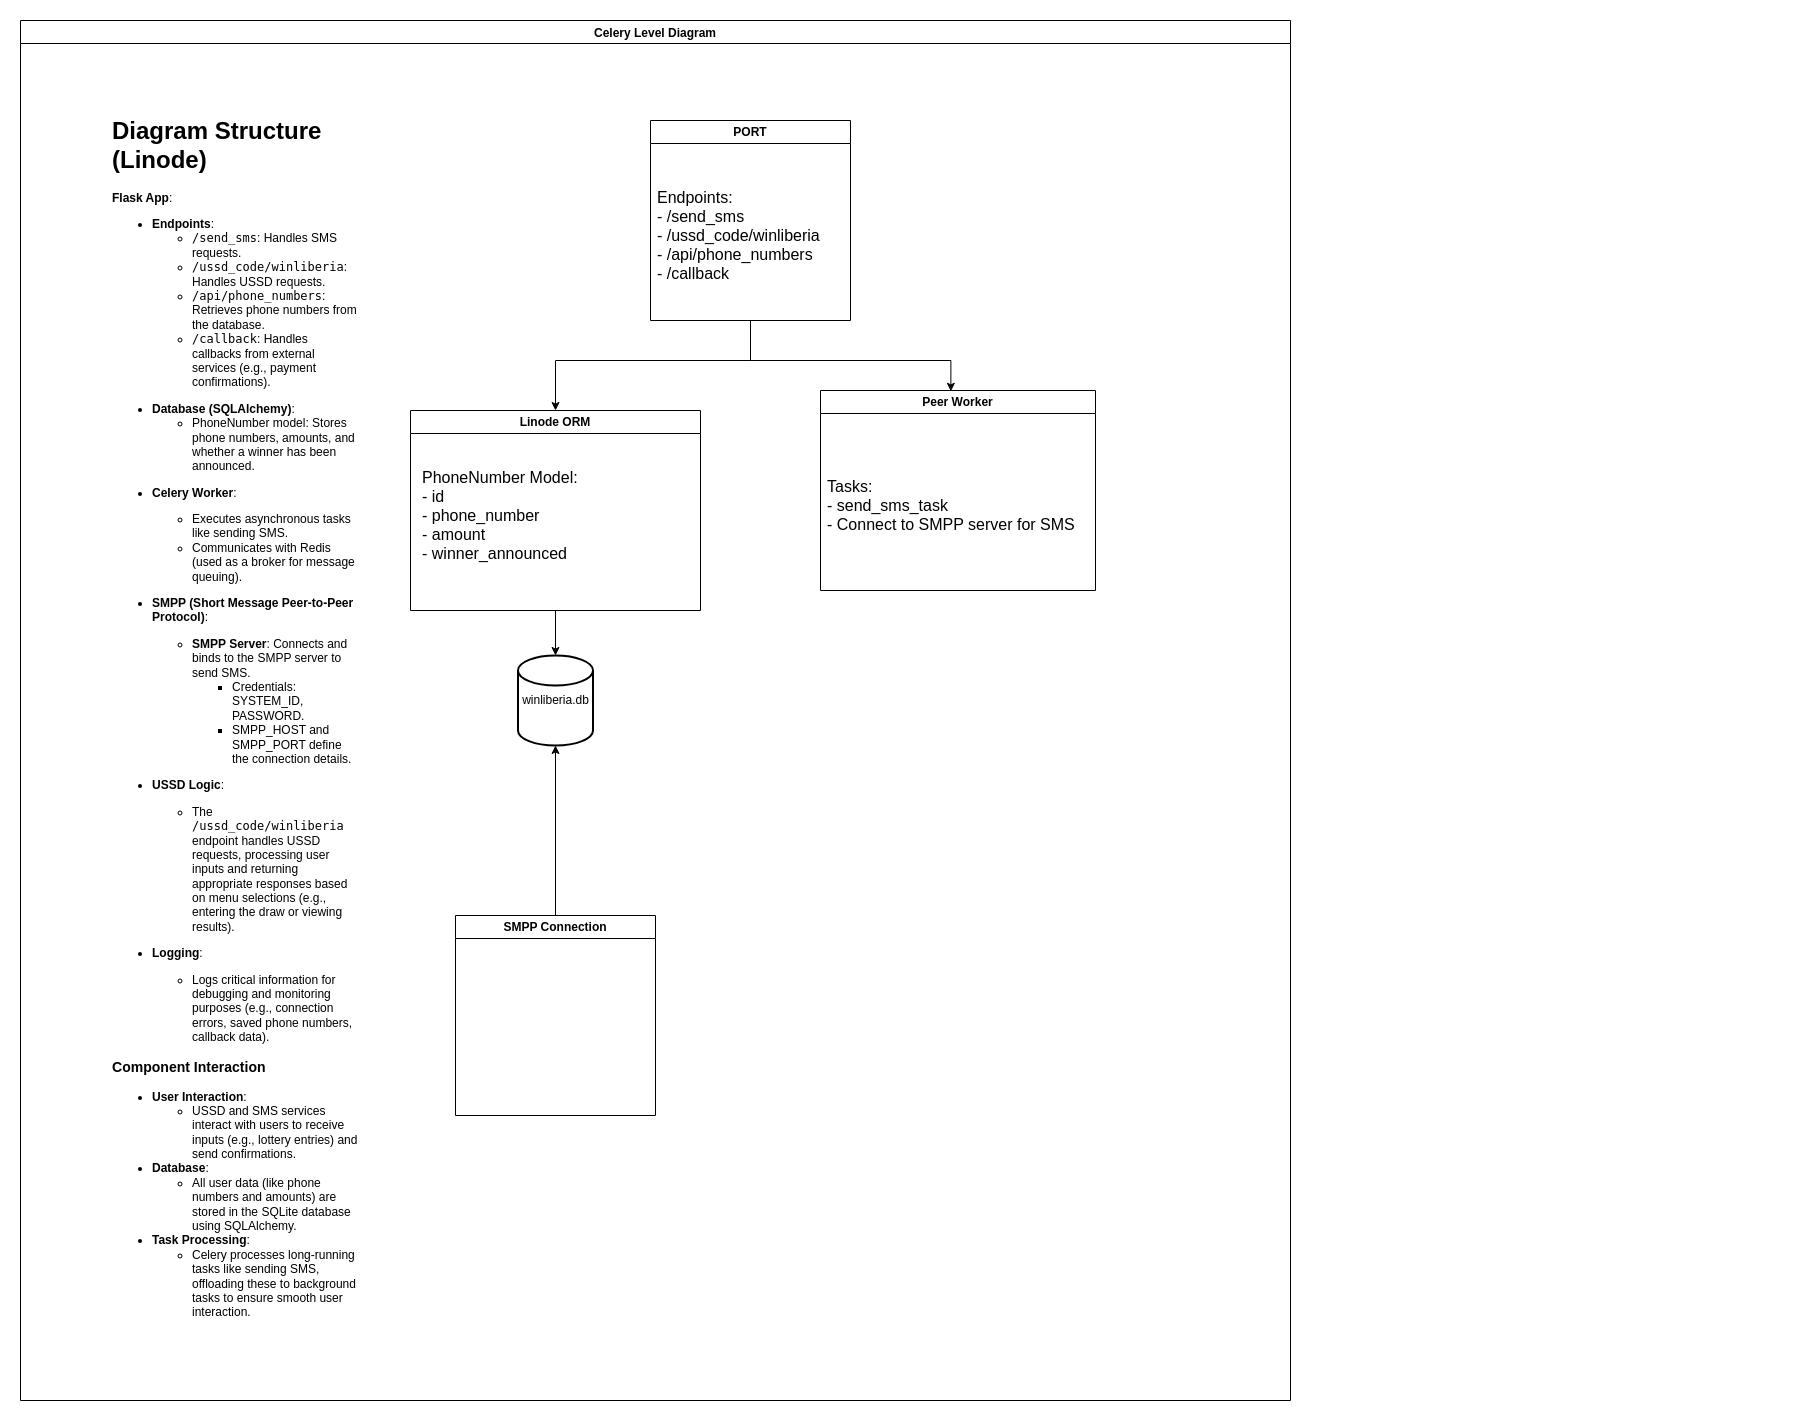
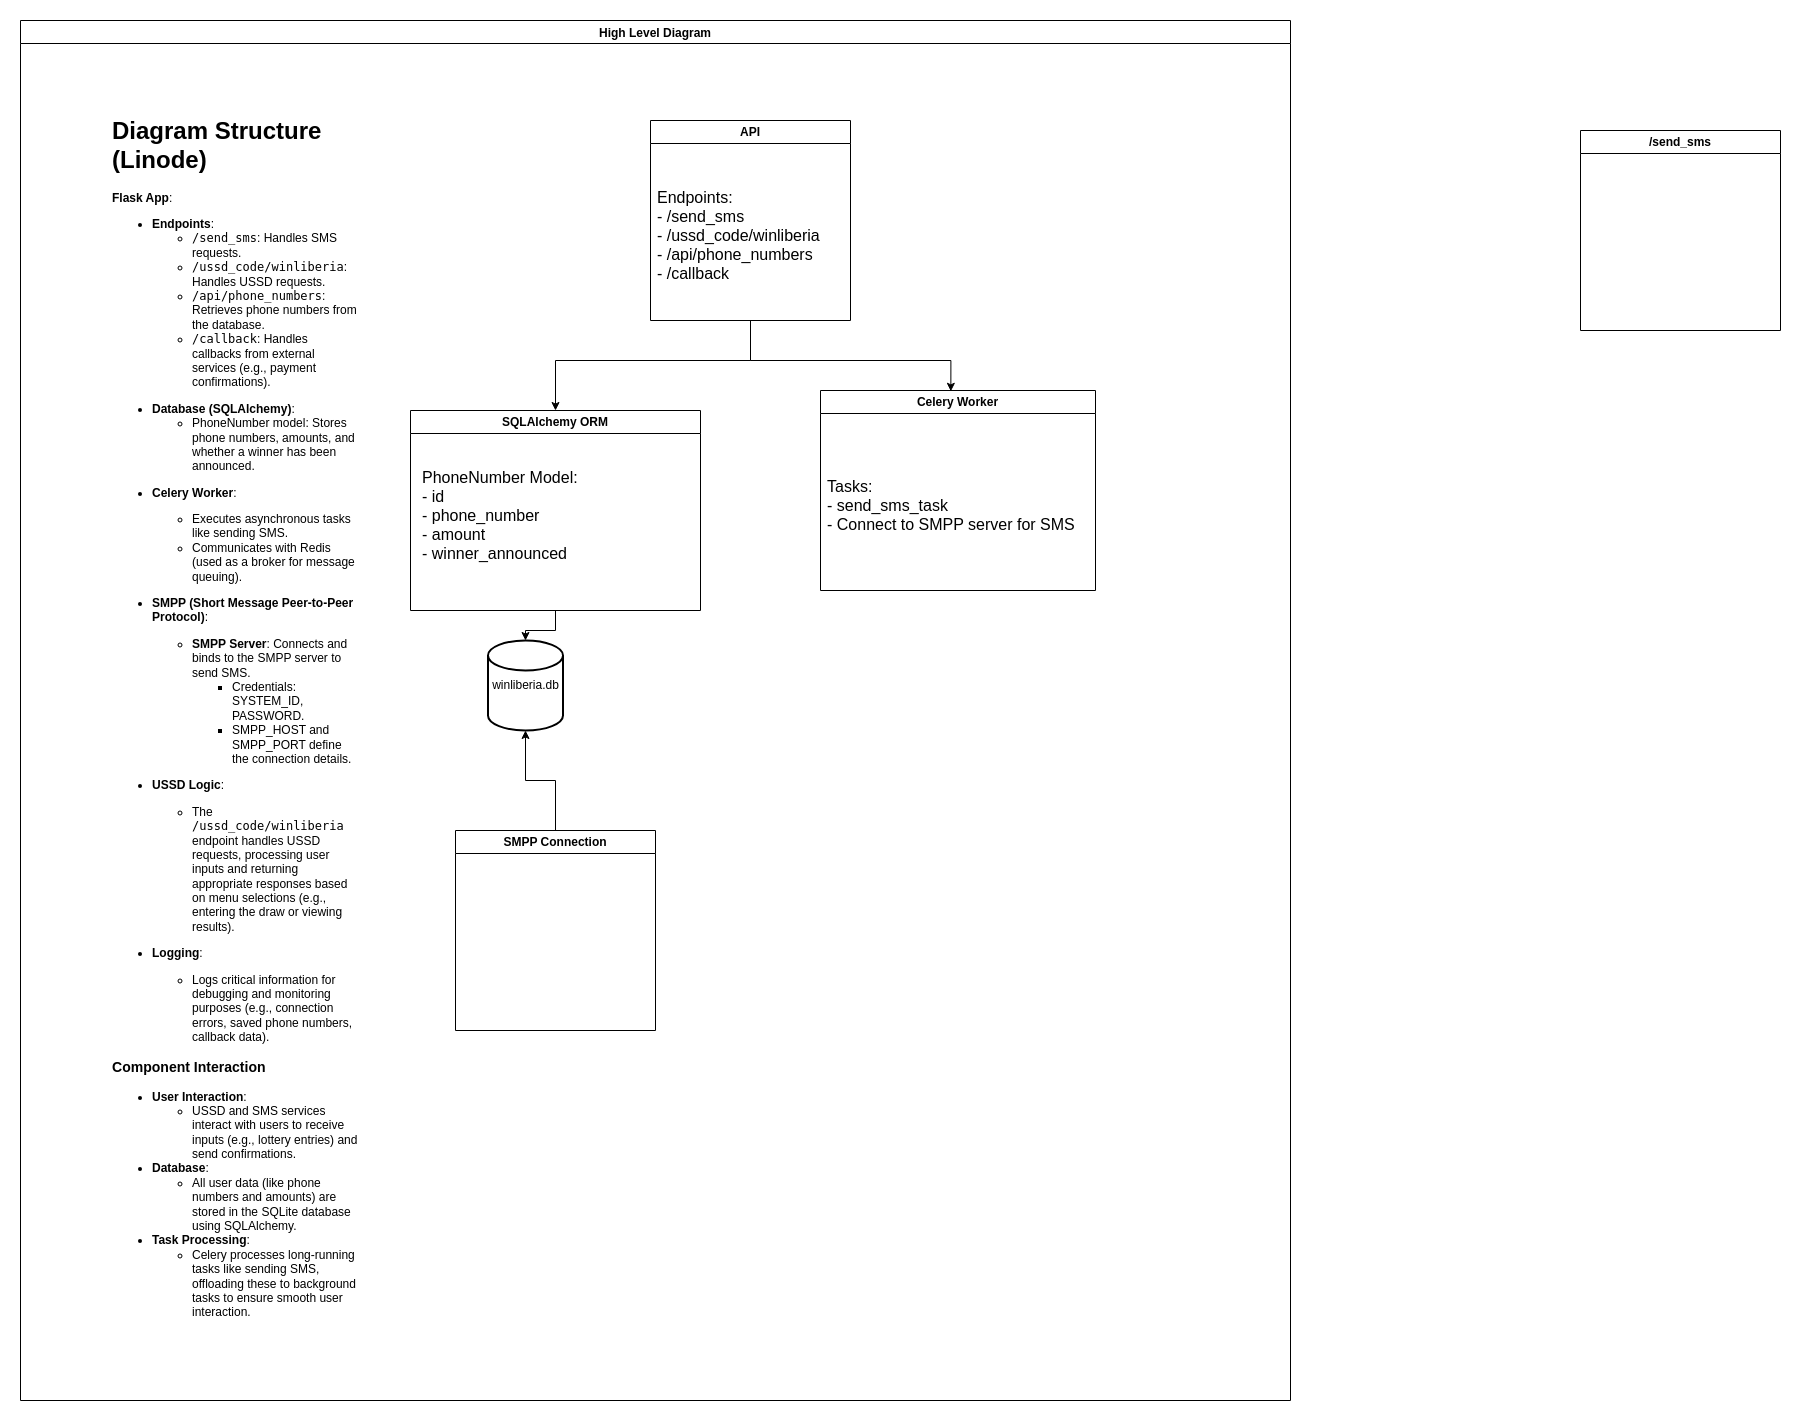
(655, 33) -> (655, 33)
(751, 133) -> (751, 133)
none -> (1681, 231)
(958, 403) -> (958, 403)
(556, 423) -> (556, 423)
(556, 701) -> (526, 686)
(556, 1016) -> (556, 931)
